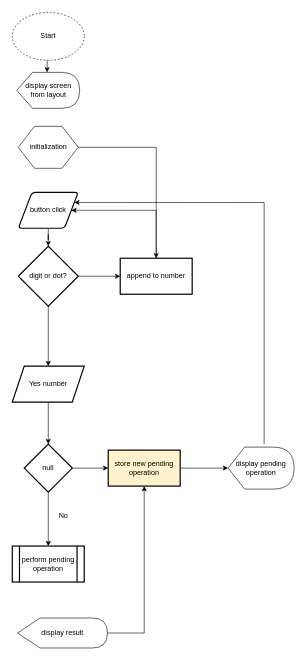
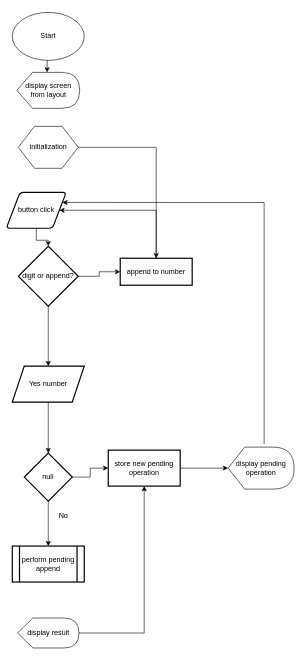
(48, 36) -> (48, 36)
(48, 210) -> (36, 210)
(48, 276) -> (48, 276)
(156, 276) -> (156, 272)
(48, 468) -> (48, 477)
(144, 468) -> (144, 468)
(48, 564) -> (48, 564)
(63, 633) -> (48, 633)
